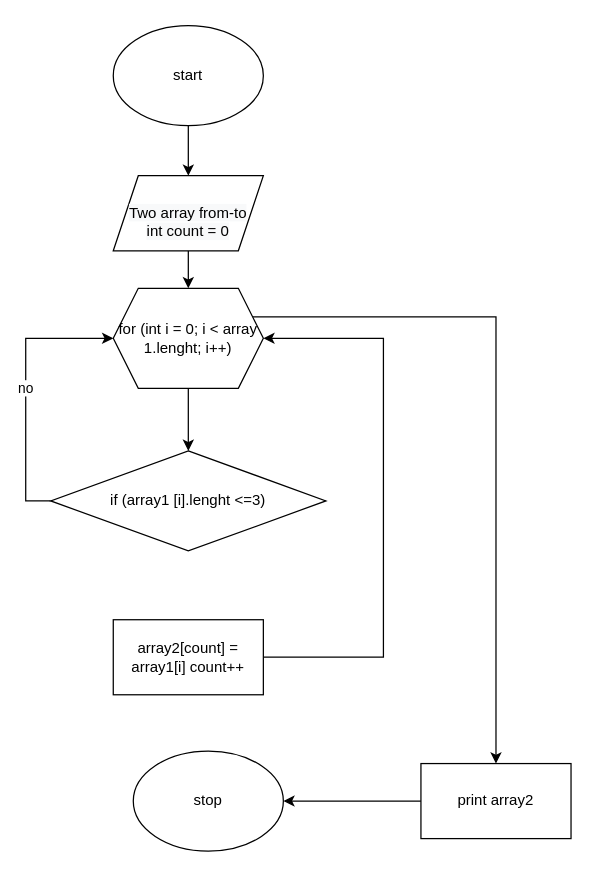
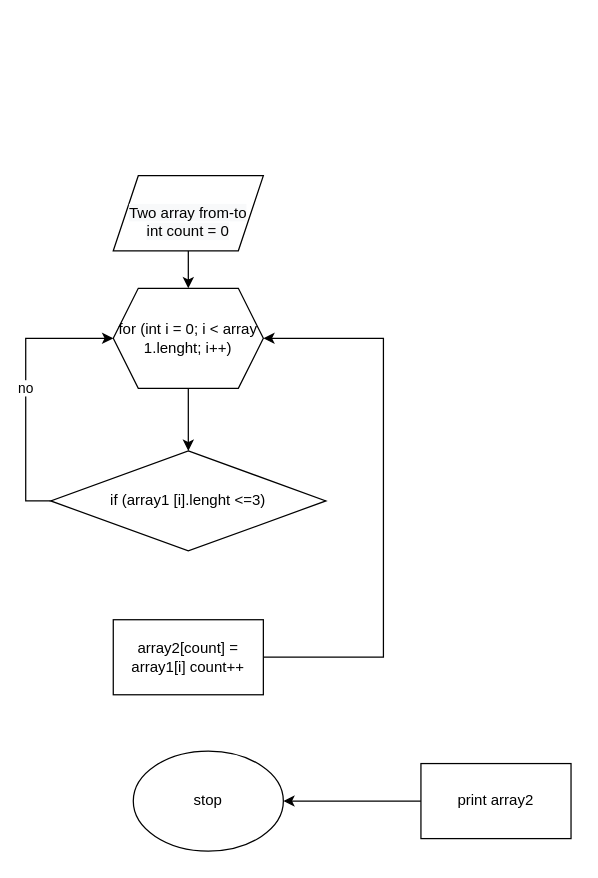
(188, 76) -> none
(188, 147) -> none
(496, 414) -> none
